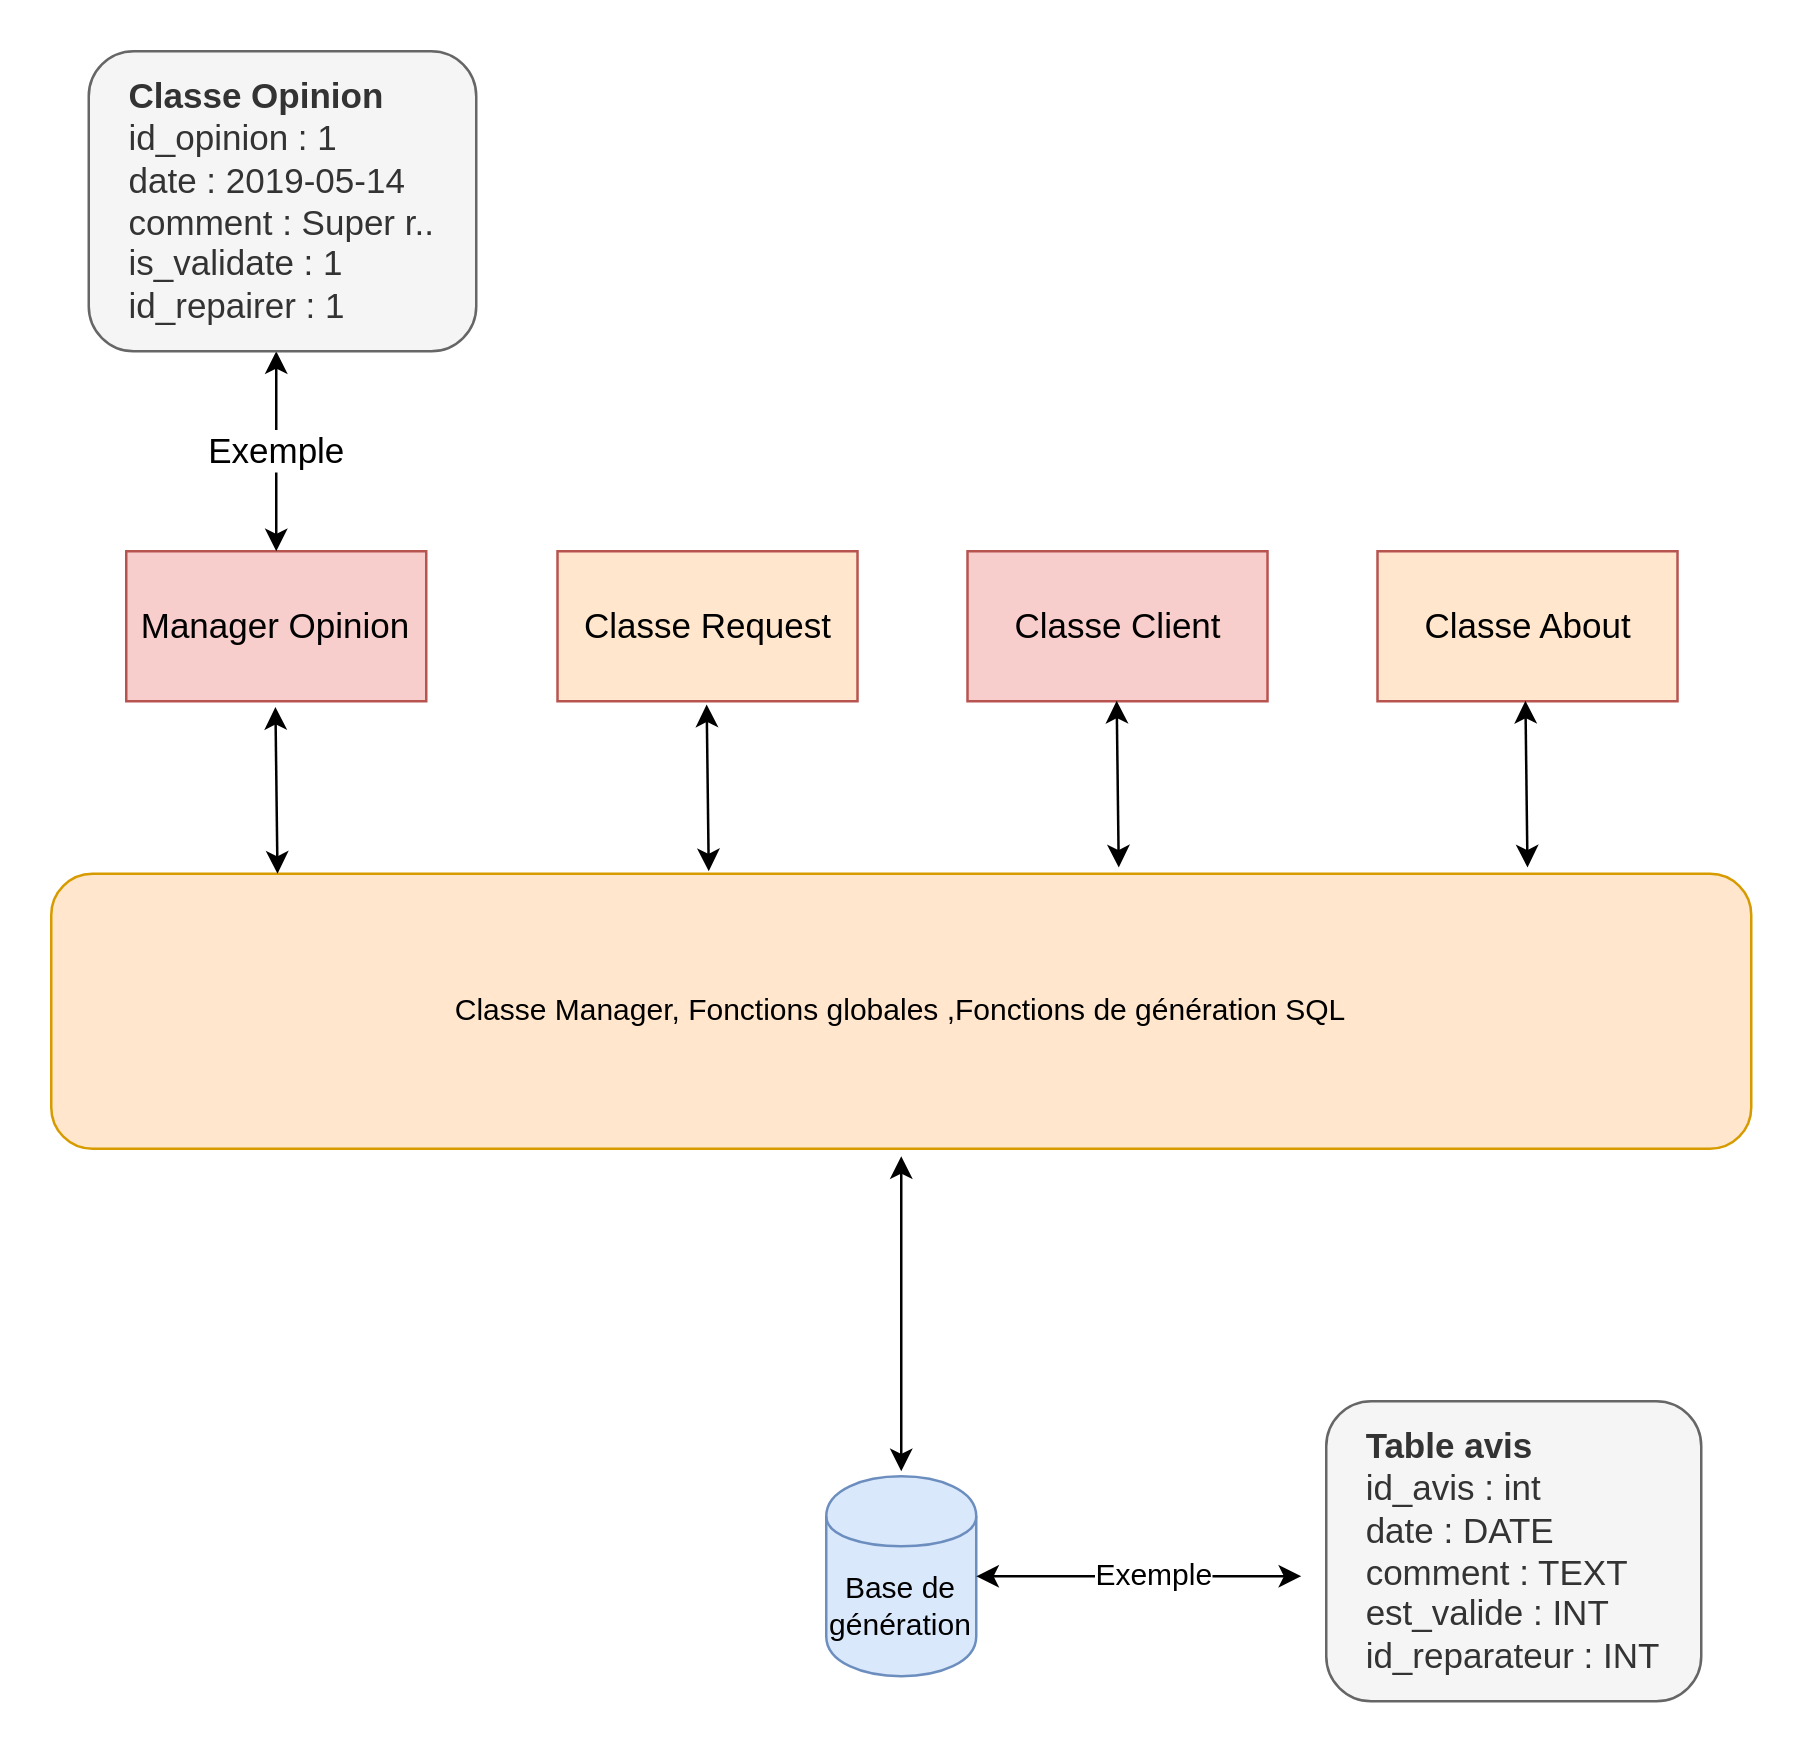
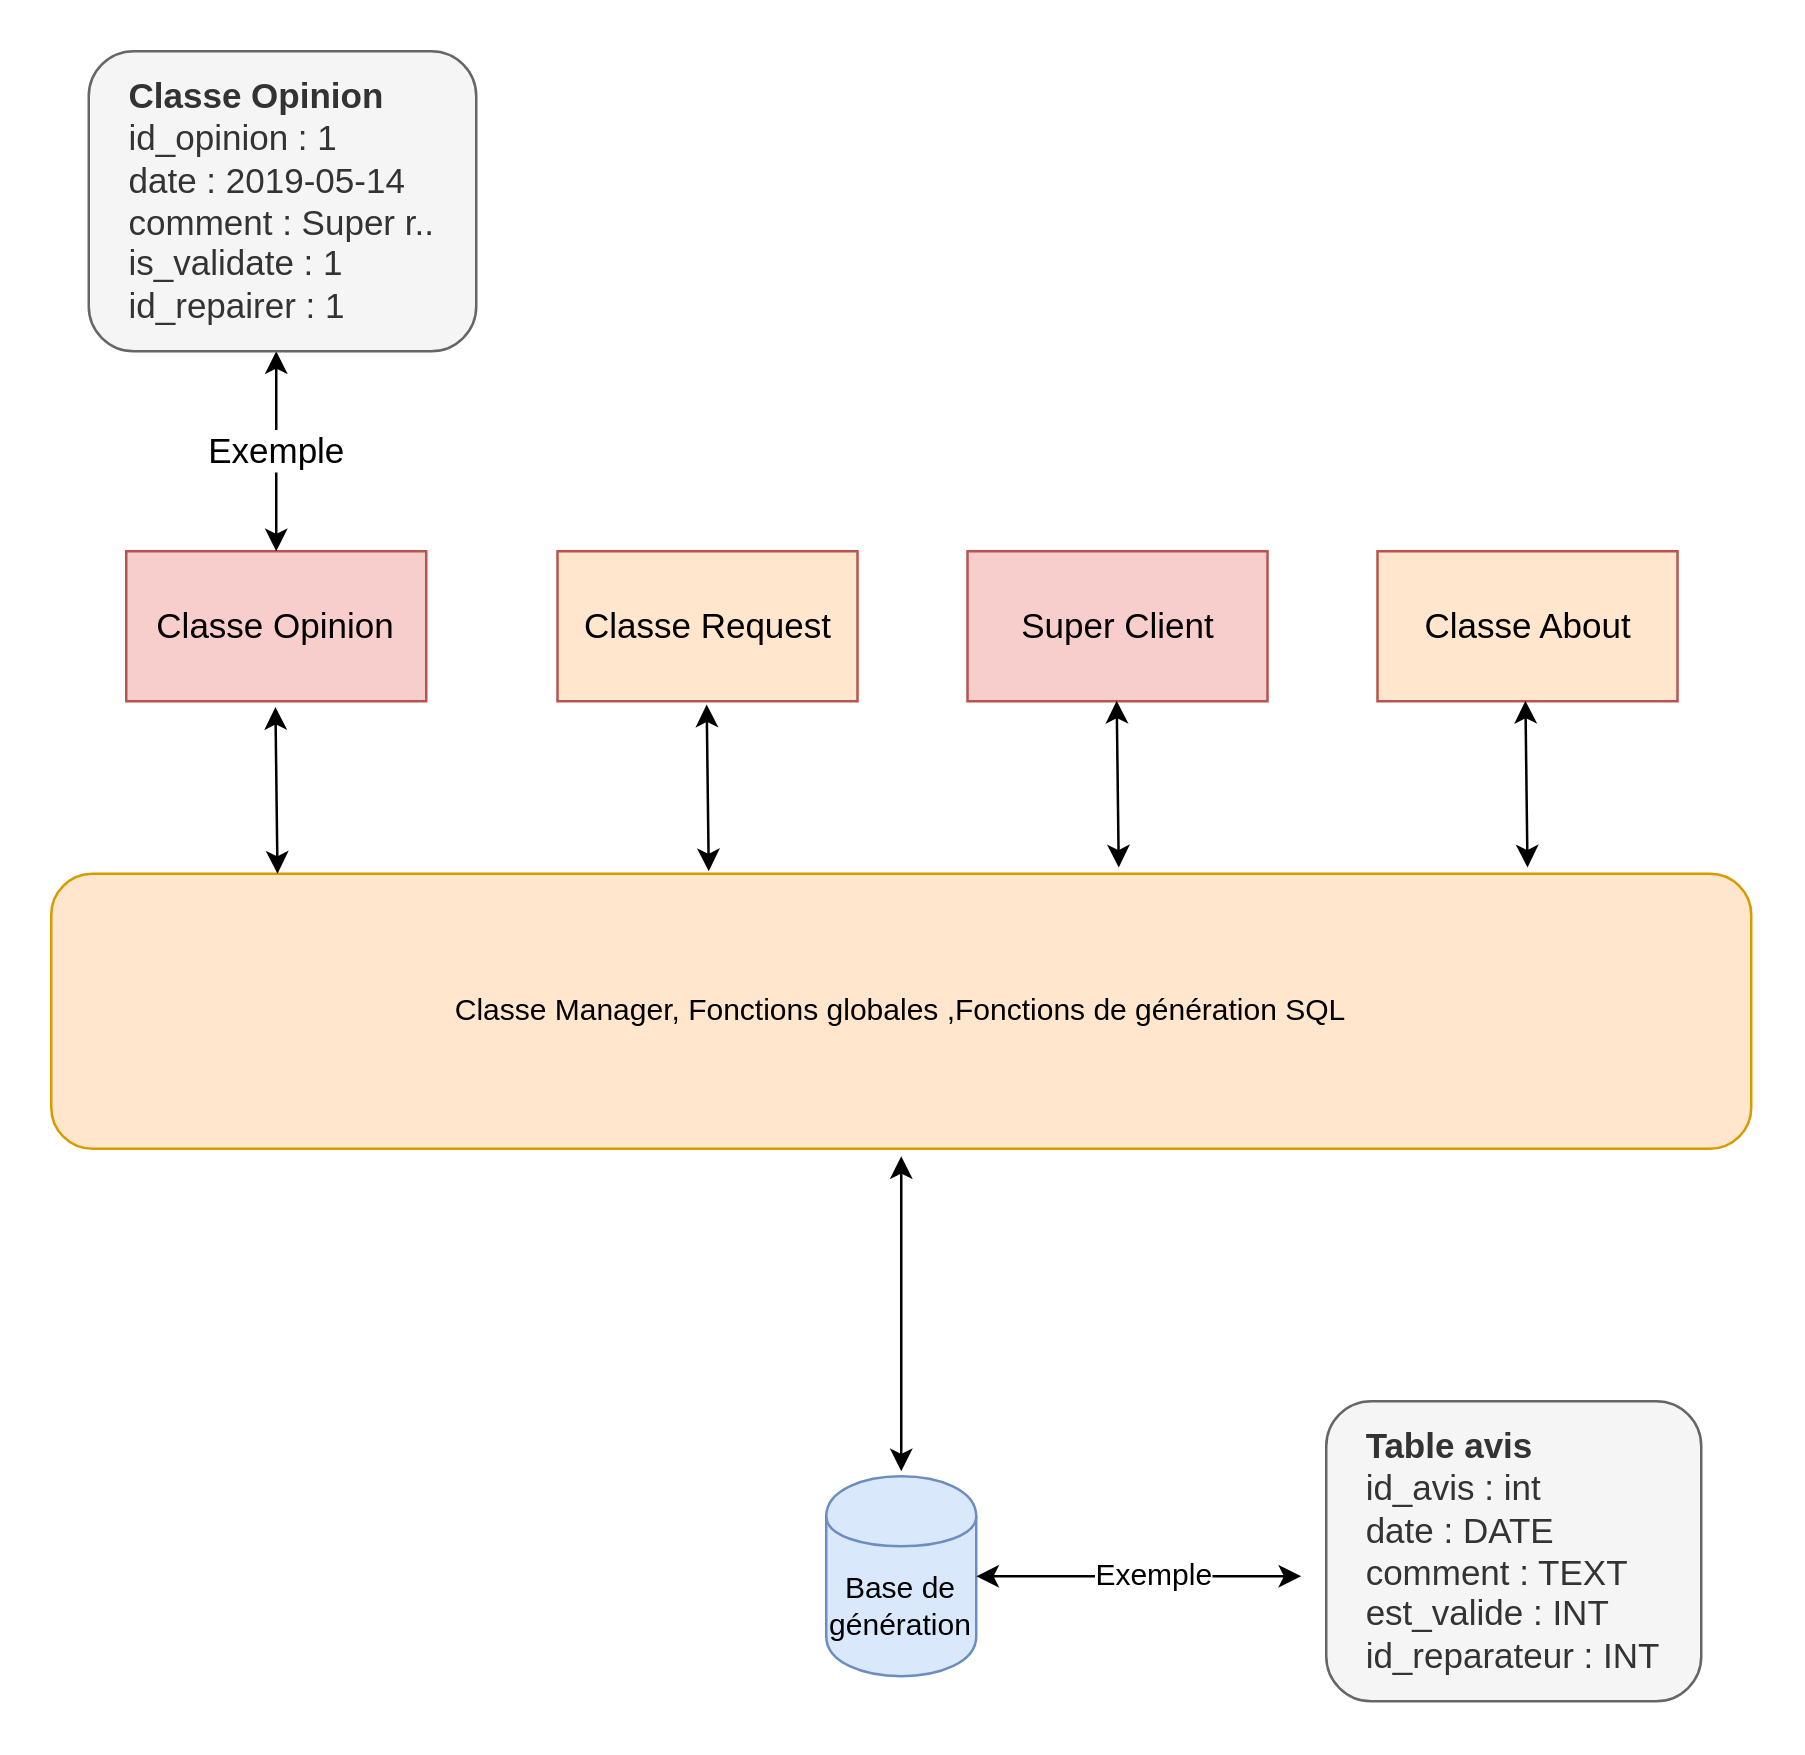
(276, 626) -> (276, 626)
(1119, 626) -> (1119, 626)
